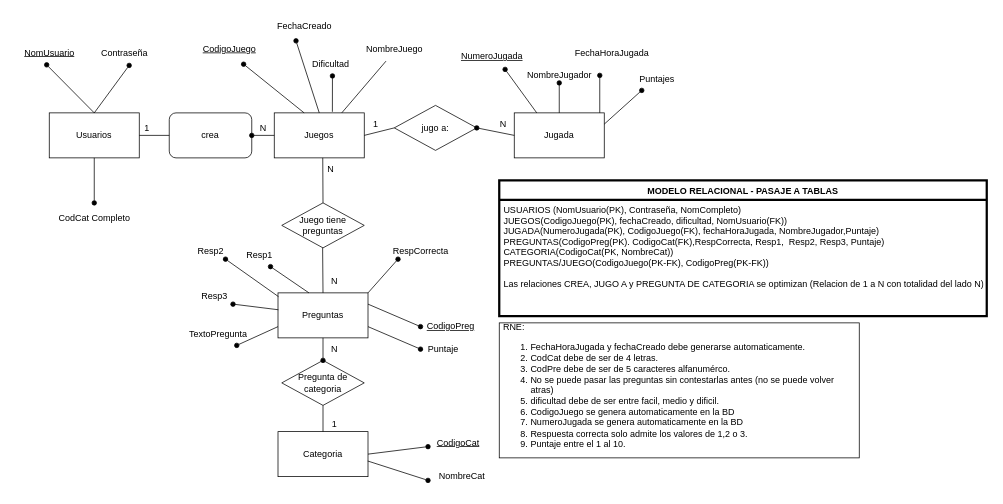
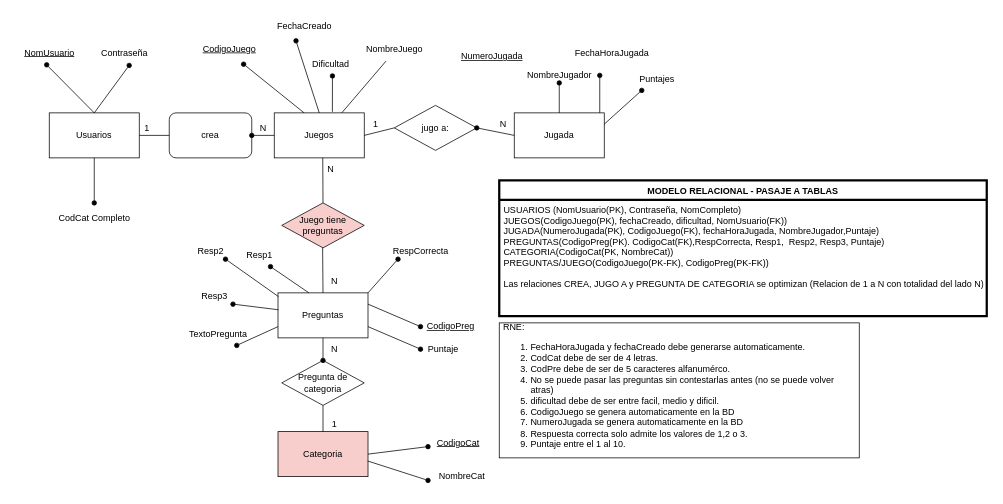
(521, 92) -> none
(323, 225) -> (323, 225)
(323, 454) -> (323, 454)
